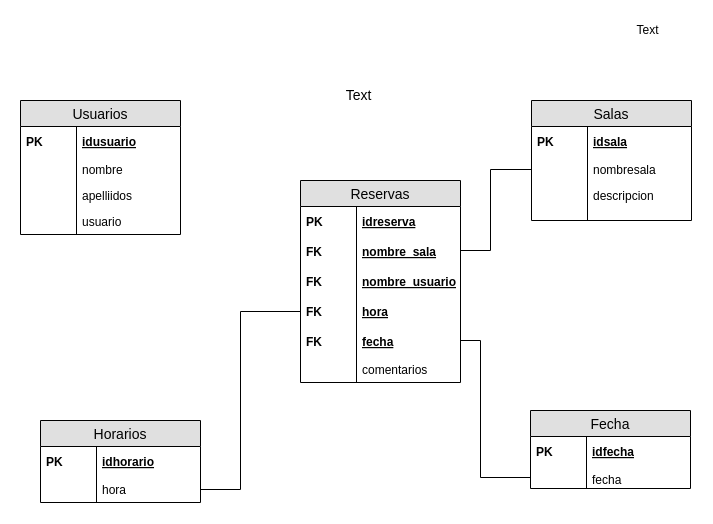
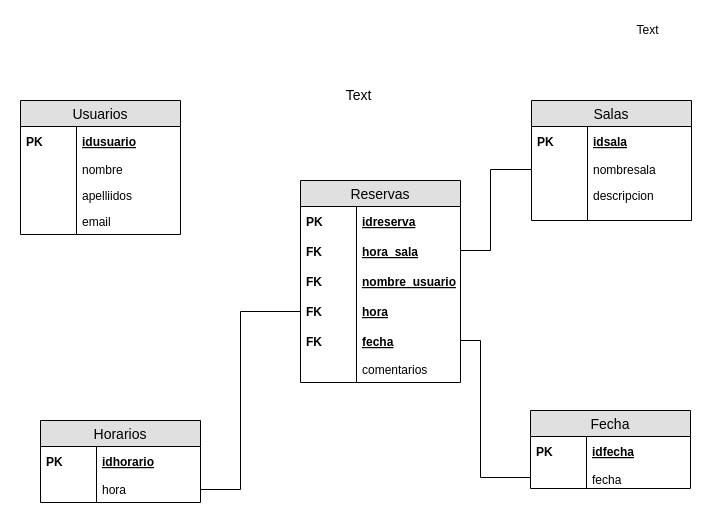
(104, 222) -> (96, 222)
(397, 252) -> (391, 252)
